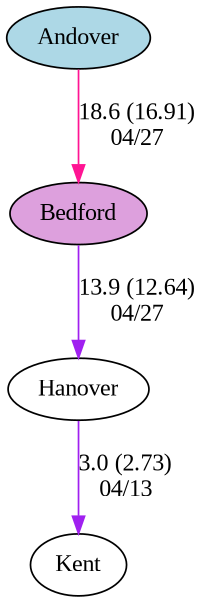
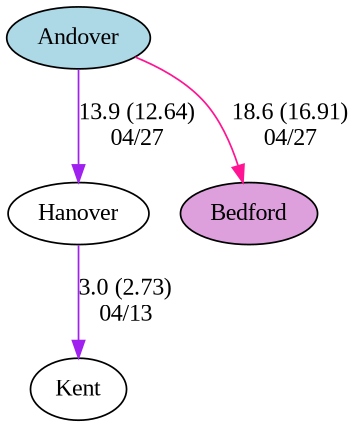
(79, 293) -> (79, 117)
